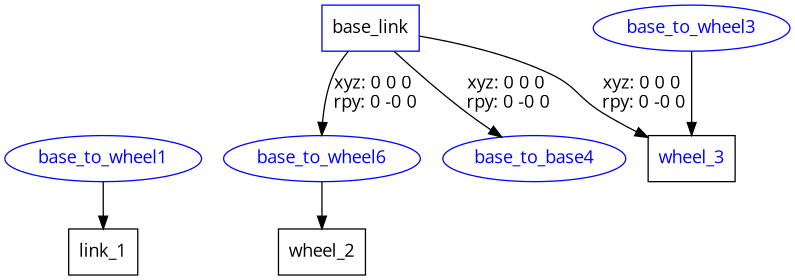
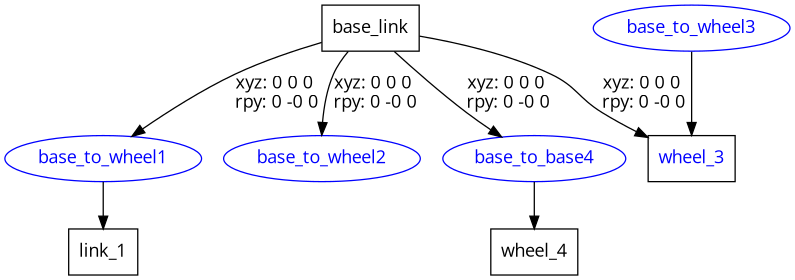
(371, 28) -> (371, 28)
none -> (228, 78)
(322, 159) -> (322, 159)
(322, 252) -> none
none -> (534, 252)
